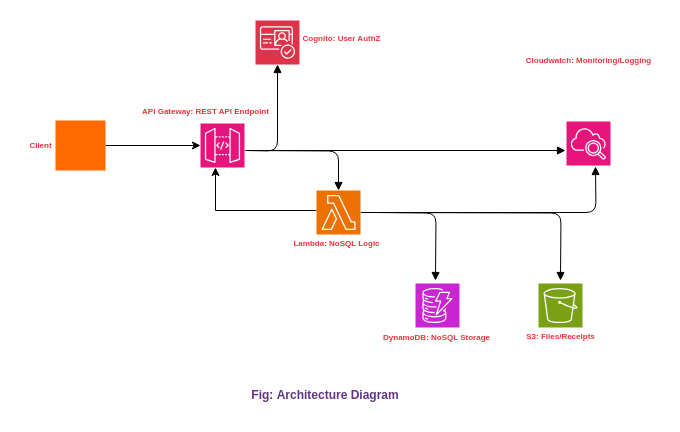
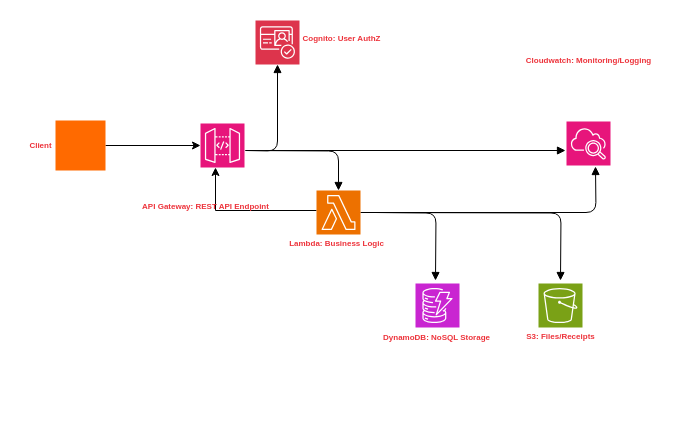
(206, 112) -> (206, 207)
(337, 244) -> (337, 244)
(326, 396) -> none
